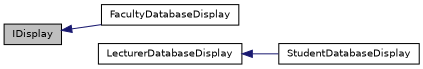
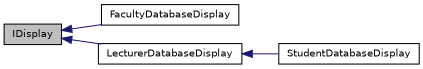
none -> (87, 42)
